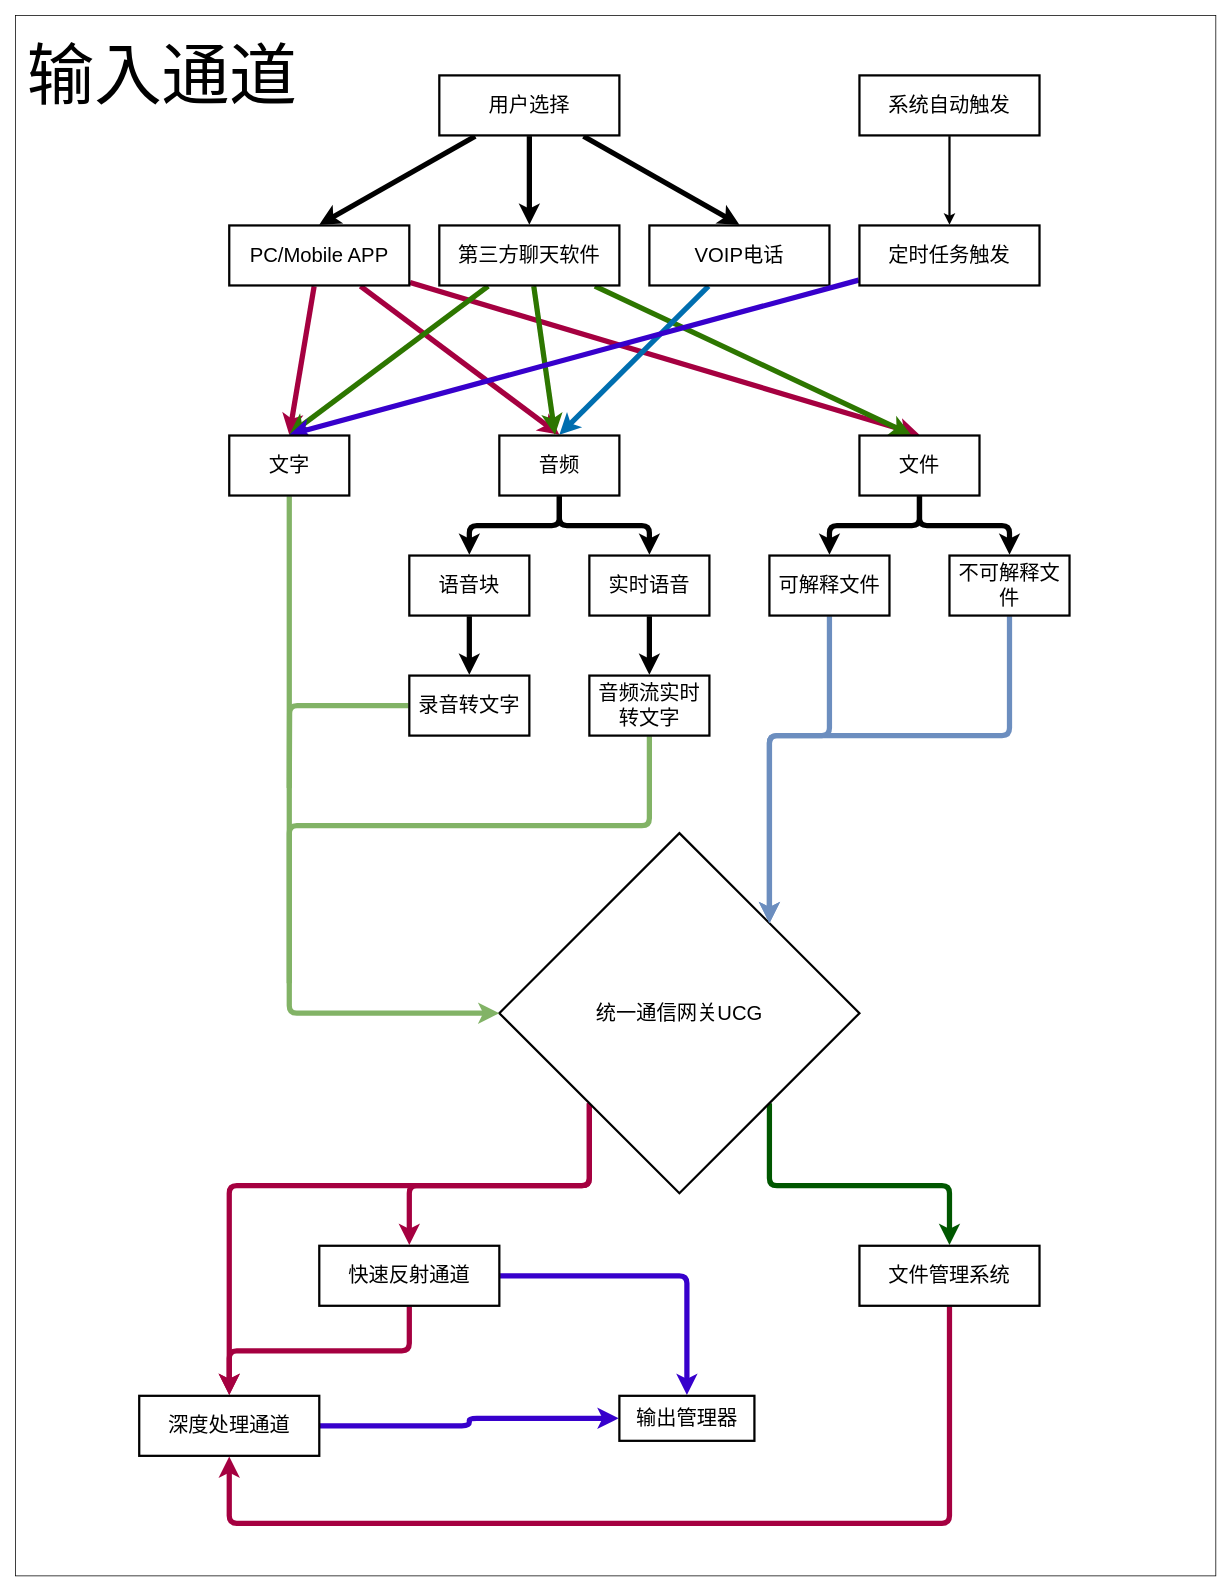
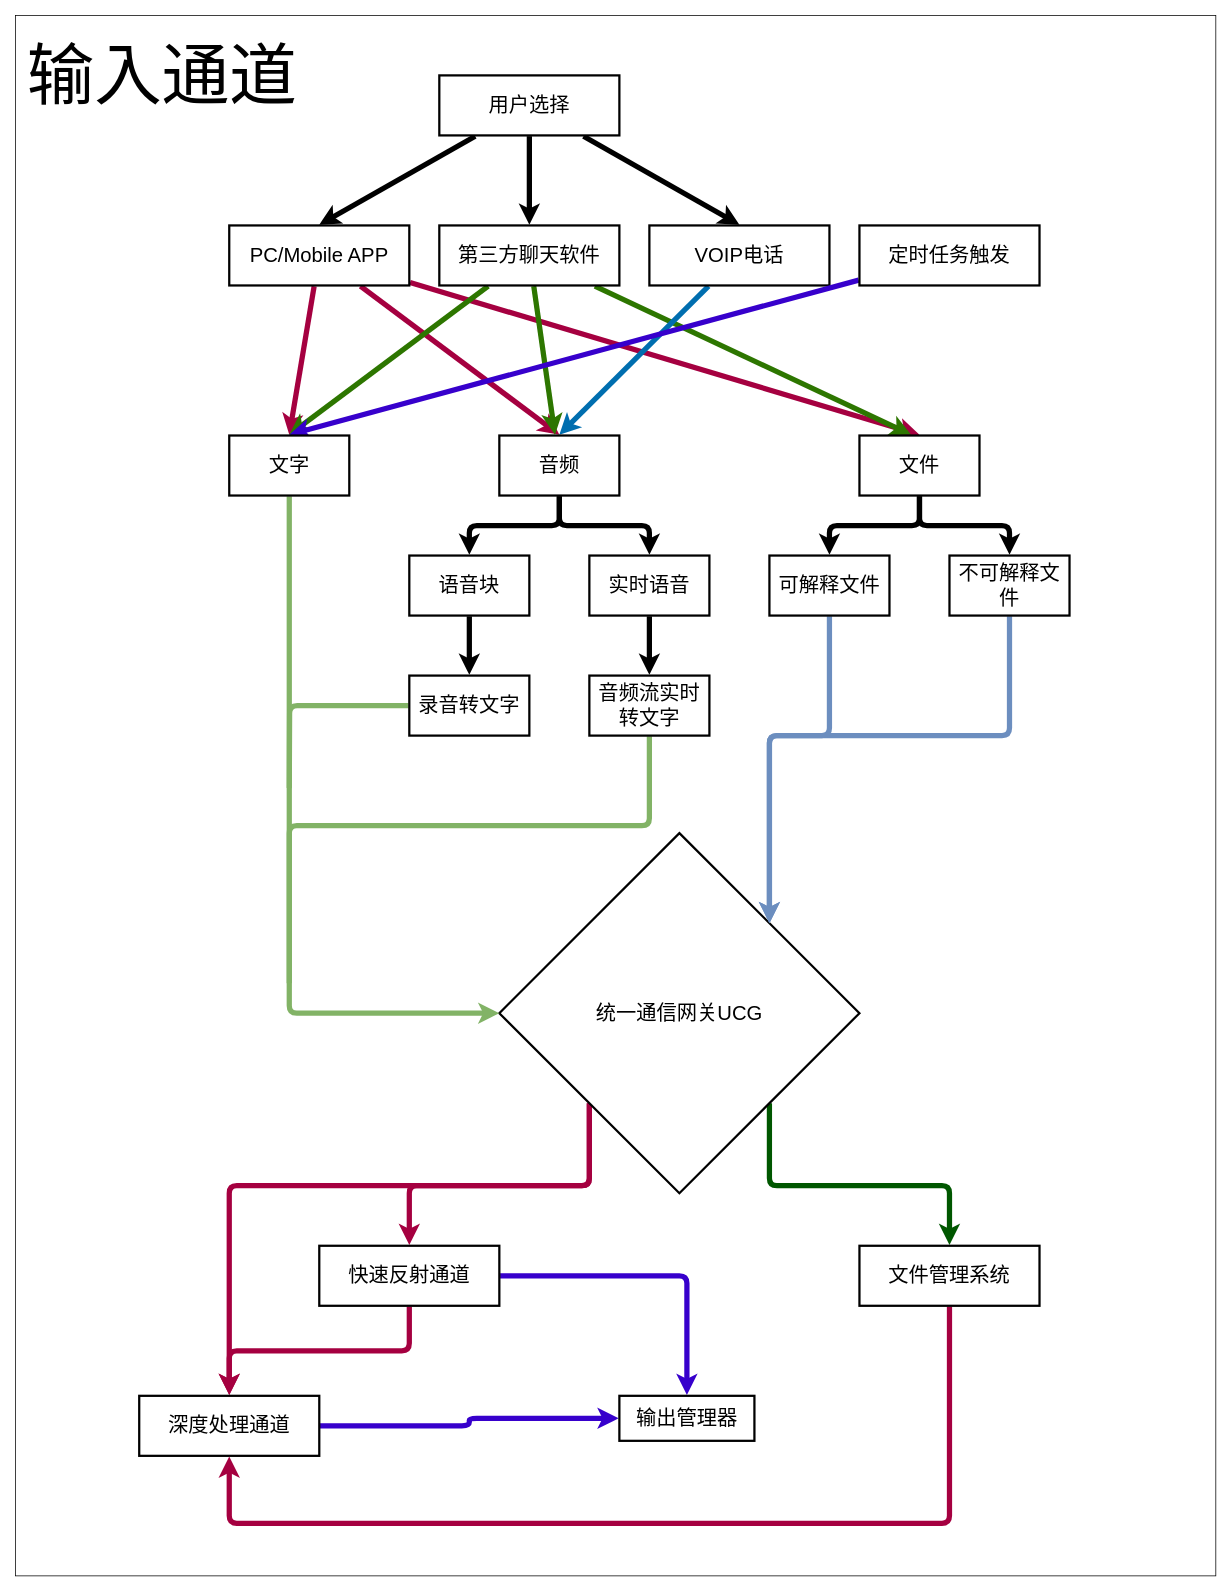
(949, 105) -> none
(949, 177) -> none
